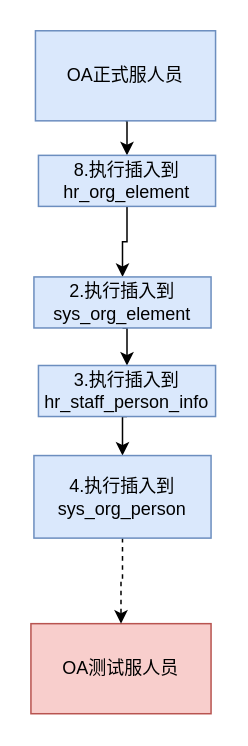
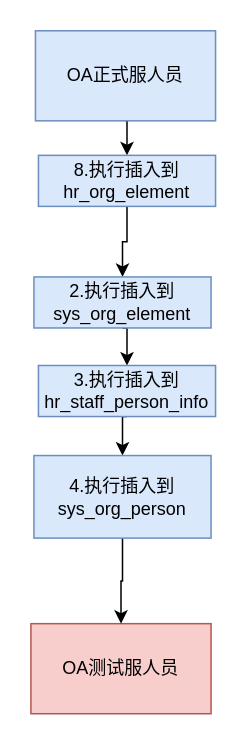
(122, 575) -> (122, 575)
